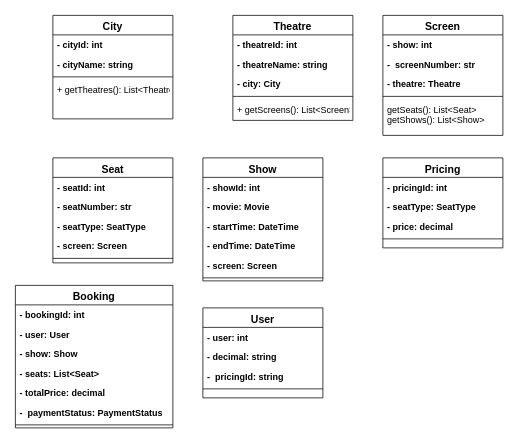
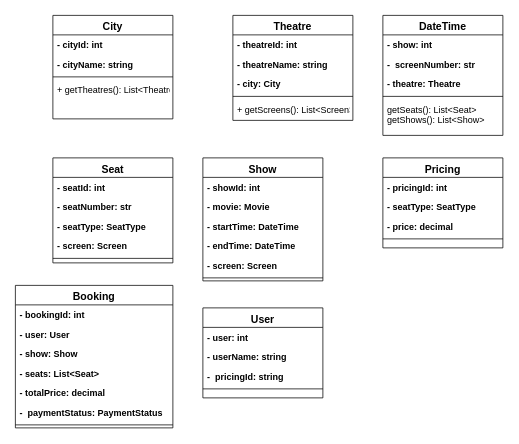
(443, 27) -> (443, 27)
(244, 357) -> (249, 357)
